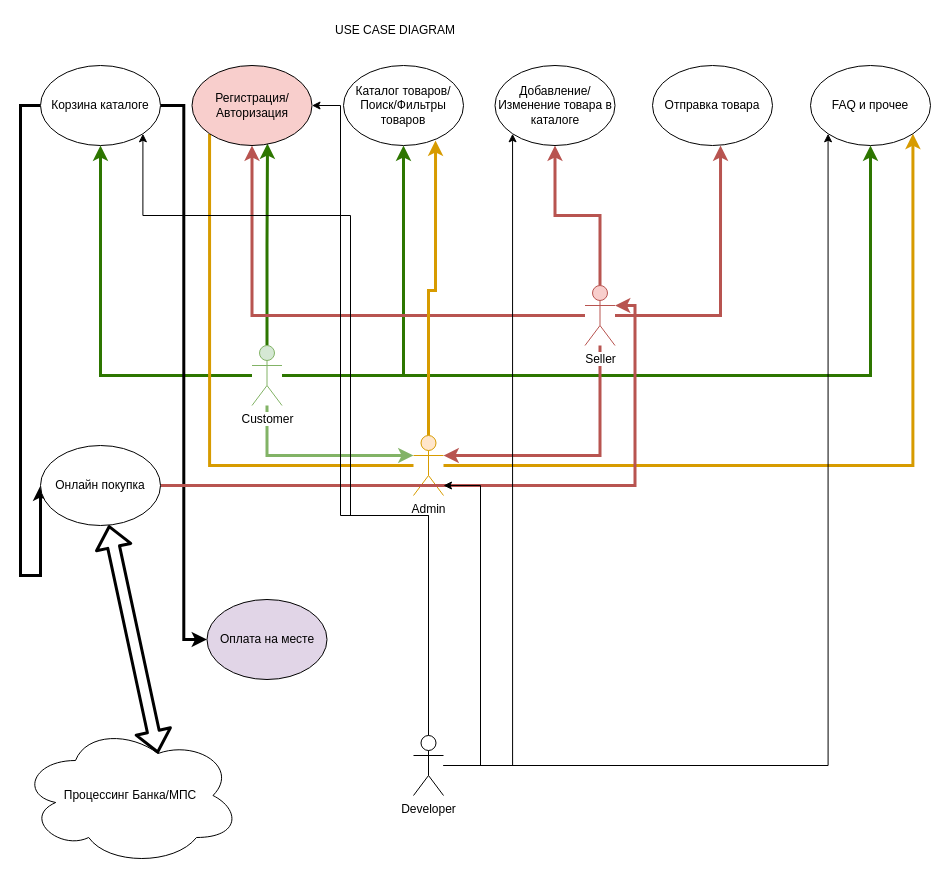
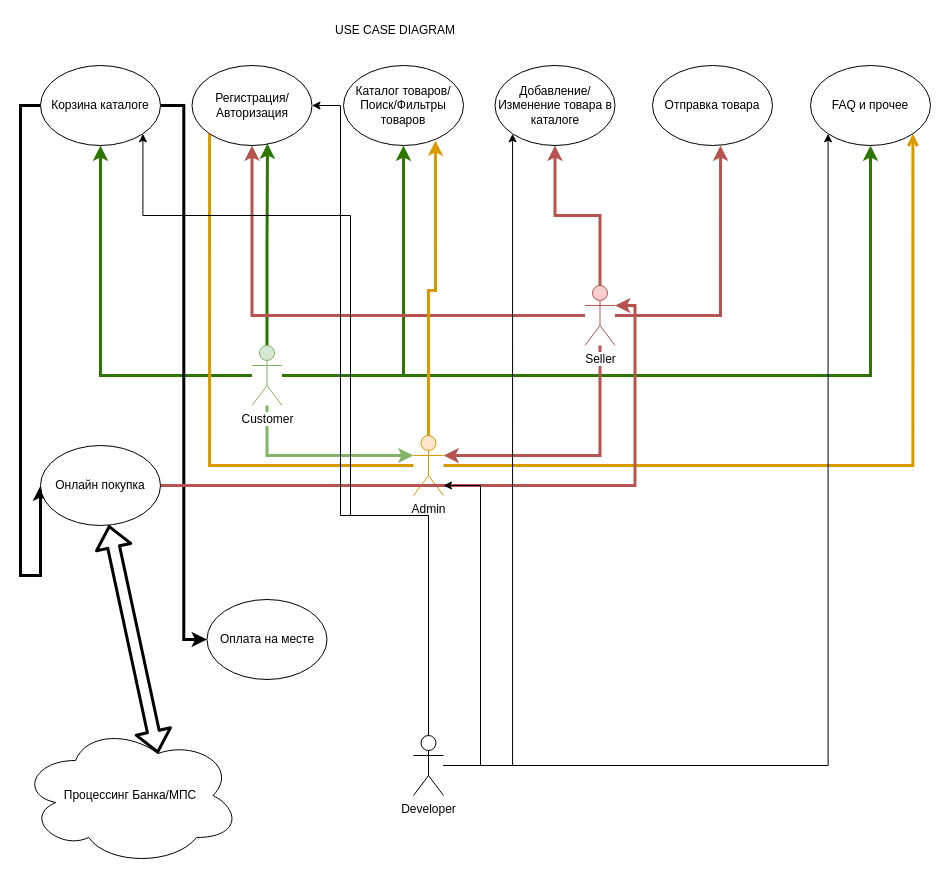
(252, 106) -> (252, 106)
(913, 146) -> (913, 145)
(267, 640) -> (267, 640)
